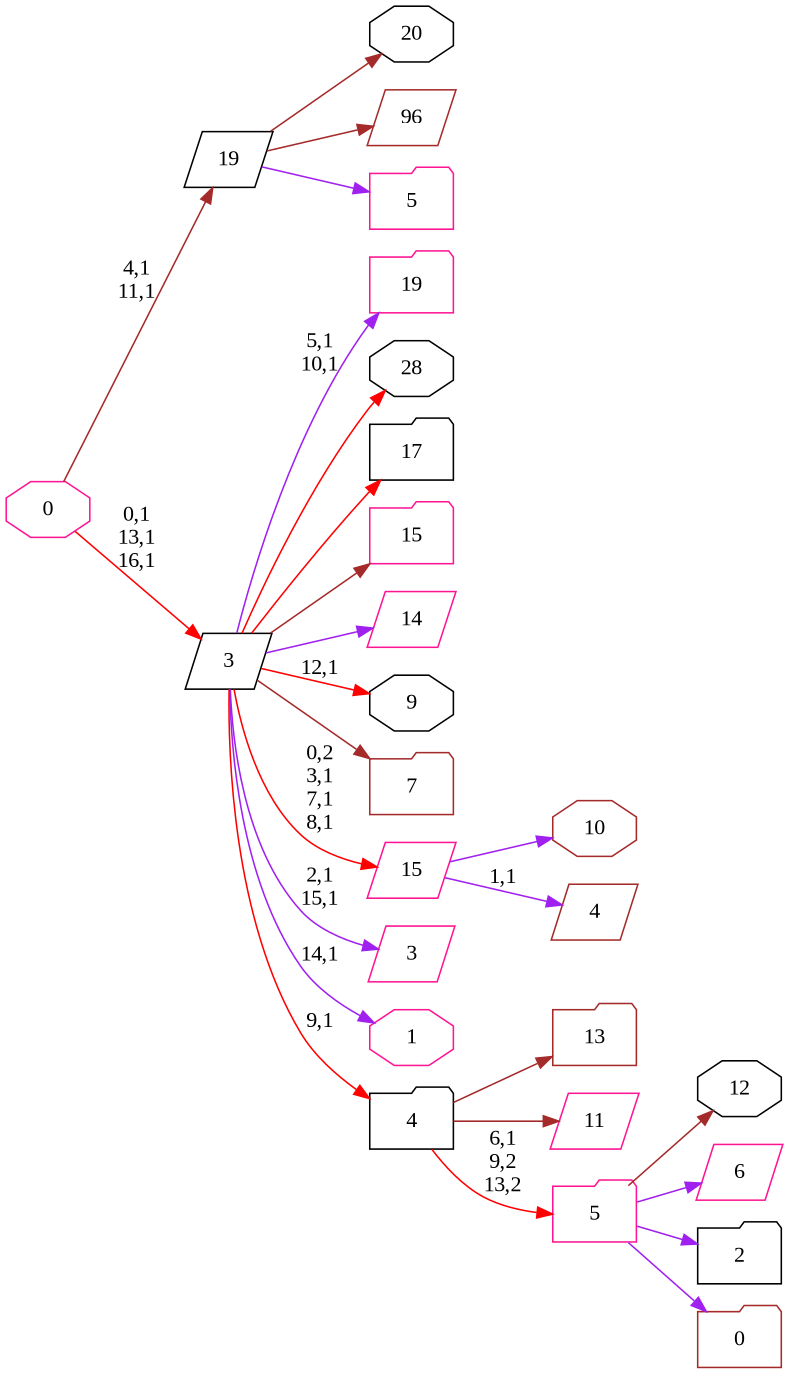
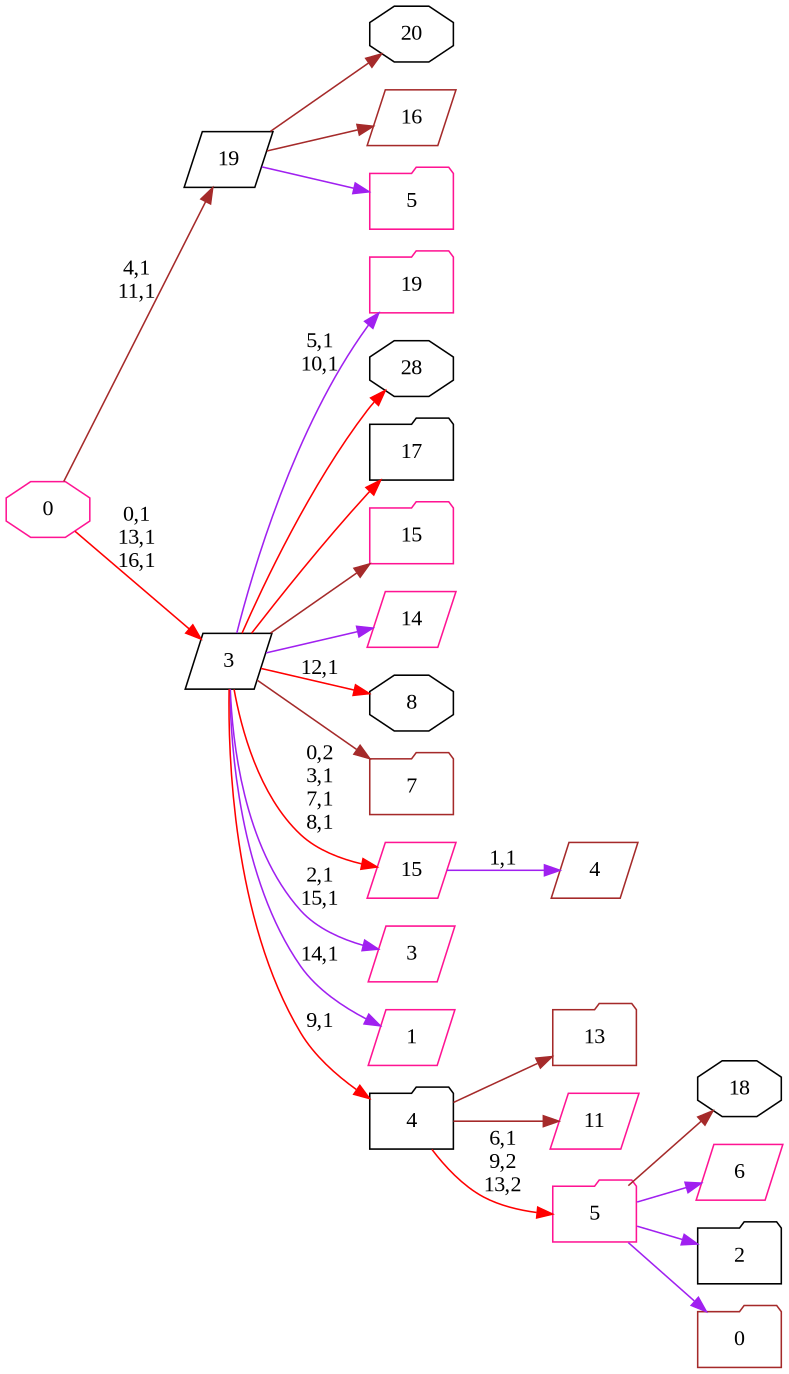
(412, 118) -> (412, 118)
(412, 703) -> (412, 703)
(595, 829) -> none
(412, 1038) -> (412, 1038)
(739, 1089) -> (739, 1089)
